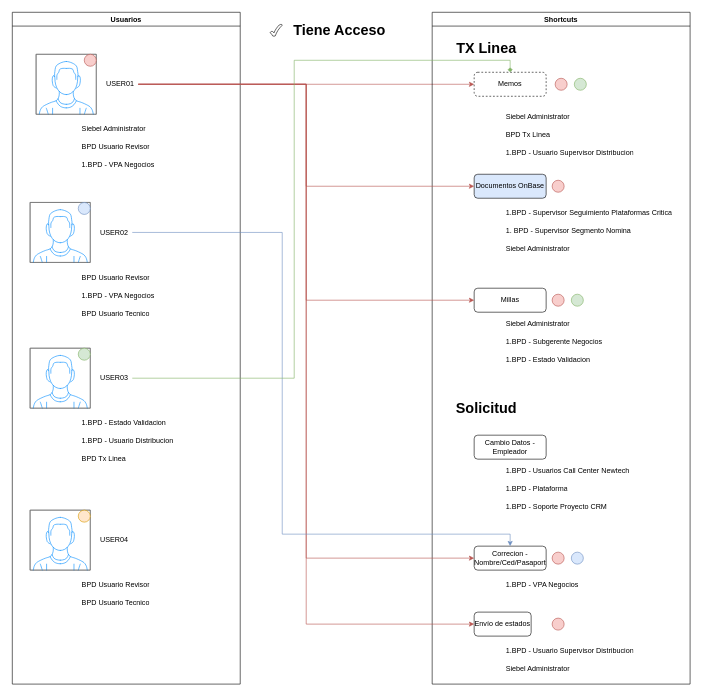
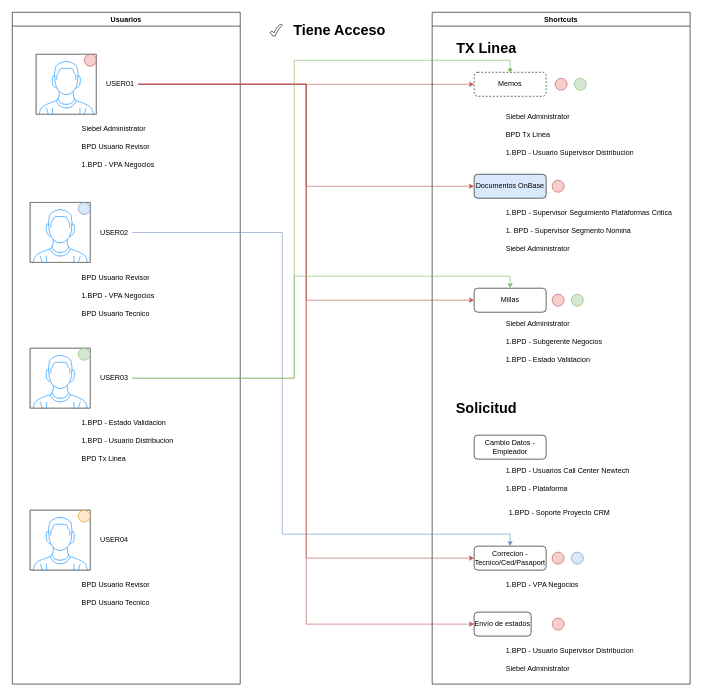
none -> (510, 278)
(572, 507) -> (575, 513)
(510, 558) -> (510, 558)
